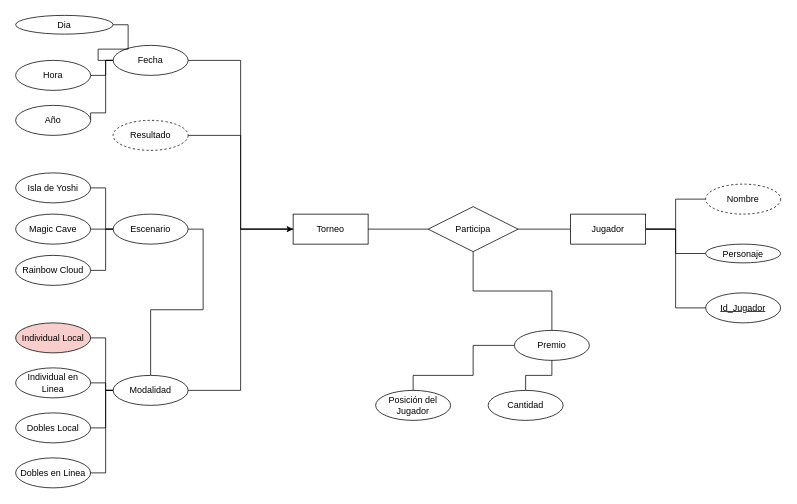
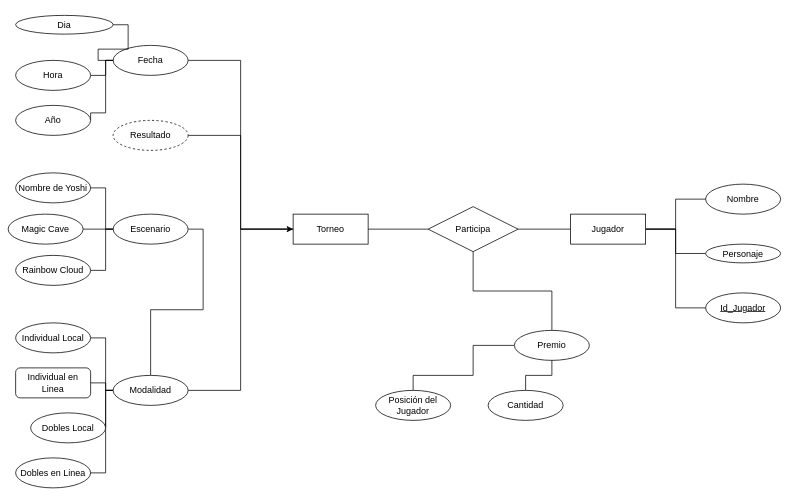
(53, 188) -> (53, 188)
(743, 199) -> (743, 199)
(53, 229) -> (45, 229)
(53, 338) -> (53, 338)
(53, 383) -> (53, 383)
(53, 428) -> (68, 428)
